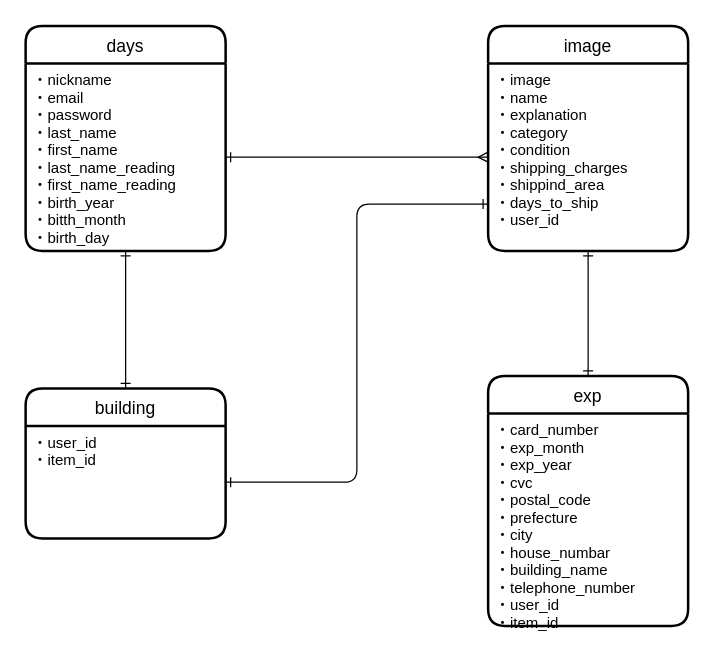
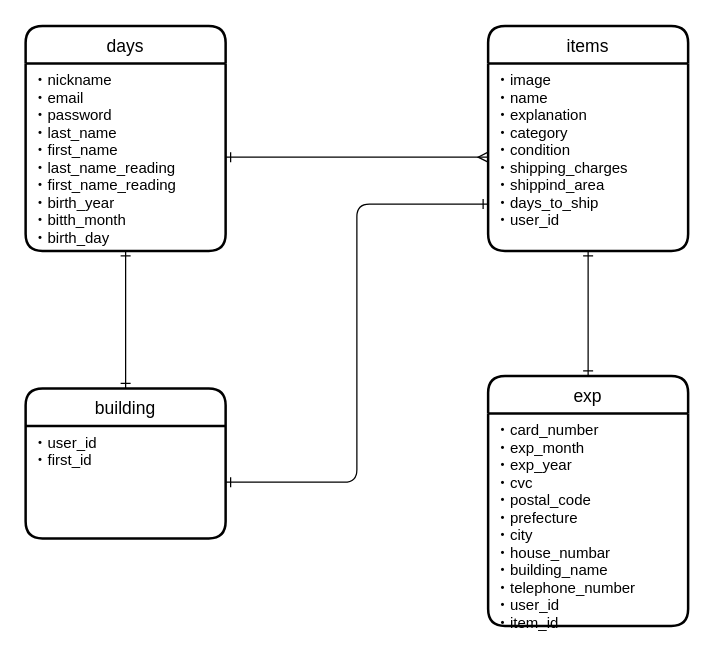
(588, 45) -> (588, 45)
(67, 443) -> (67, 443)
